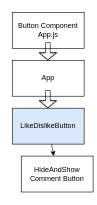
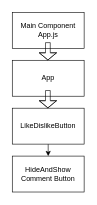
(48, 30) -> (48, 30)
(48, 126) -> (48, 126)
(57, 174) -> (48, 174)
